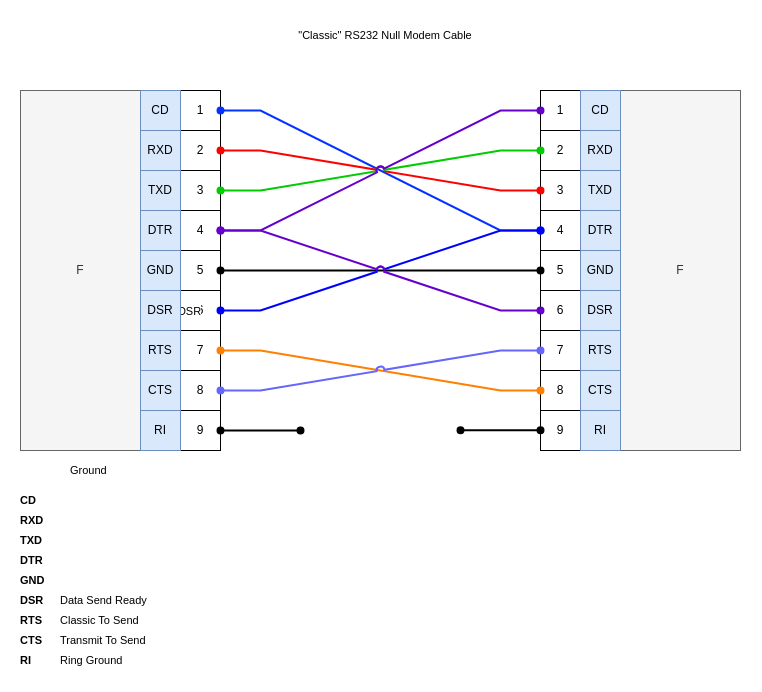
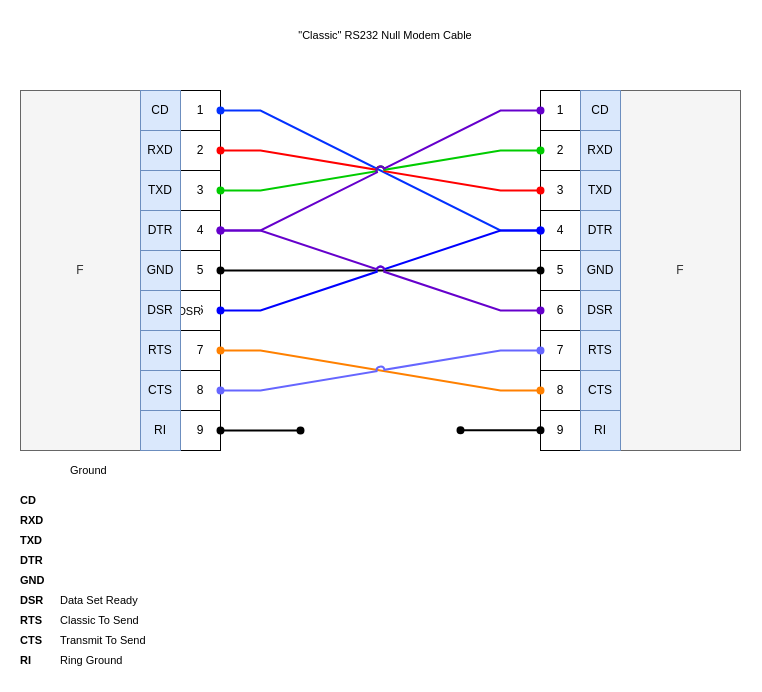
(104, 601) -> (101, 601)
